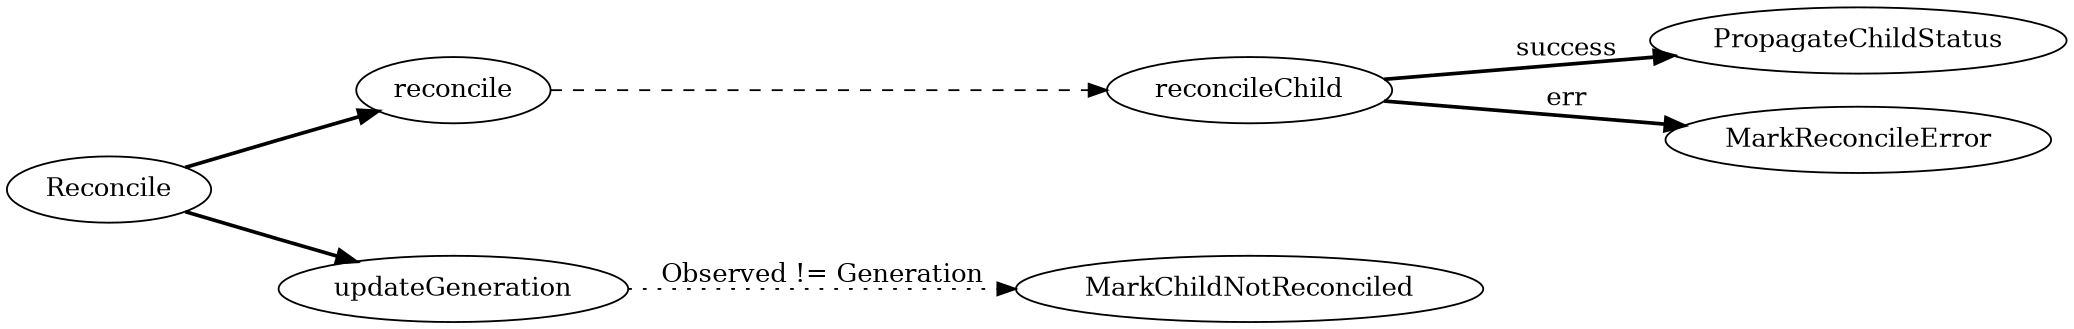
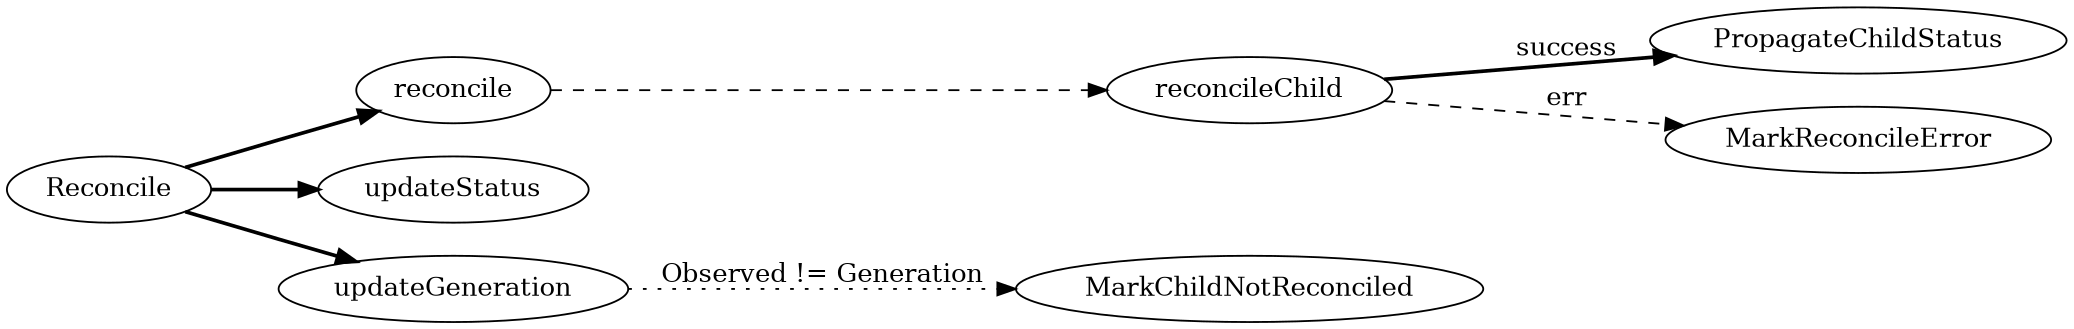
(1525, 113) -> (1525, 113)
none -> (453, 190)
